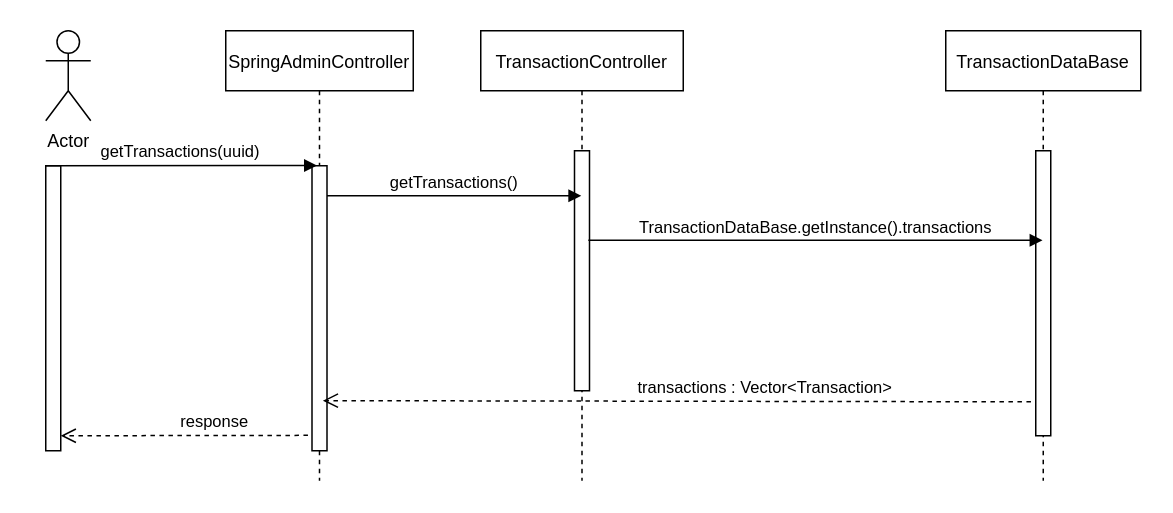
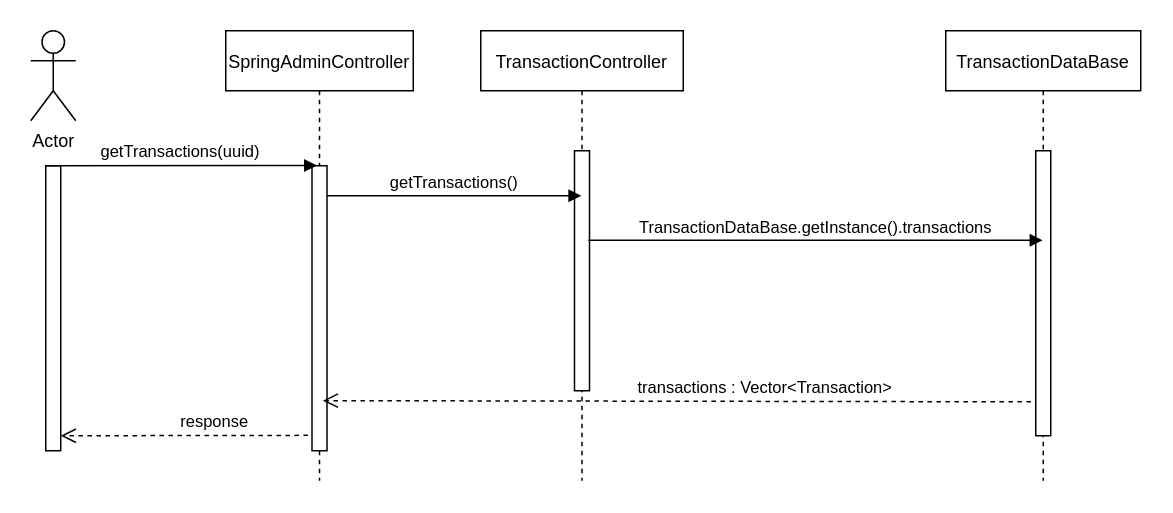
(68, 76) -> (53, 76)
